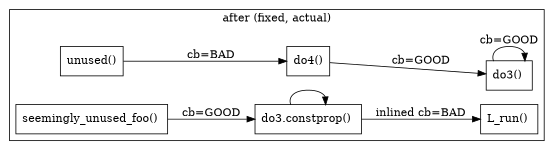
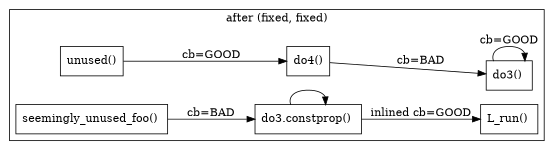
(277, 19) -> (277, 19)
(211, 55) -> (211, 55)
(421, 61) -> (421, 61)
(211, 113) -> (211, 113)
(421, 113) -> (421, 113)
